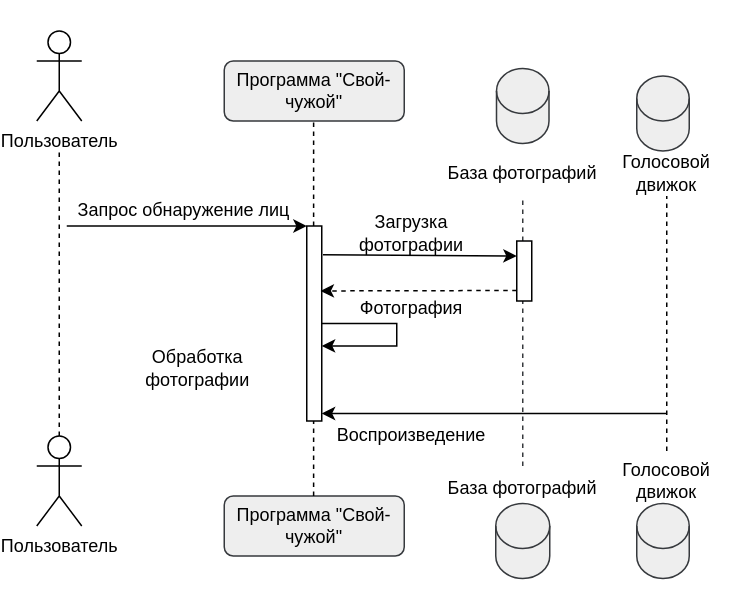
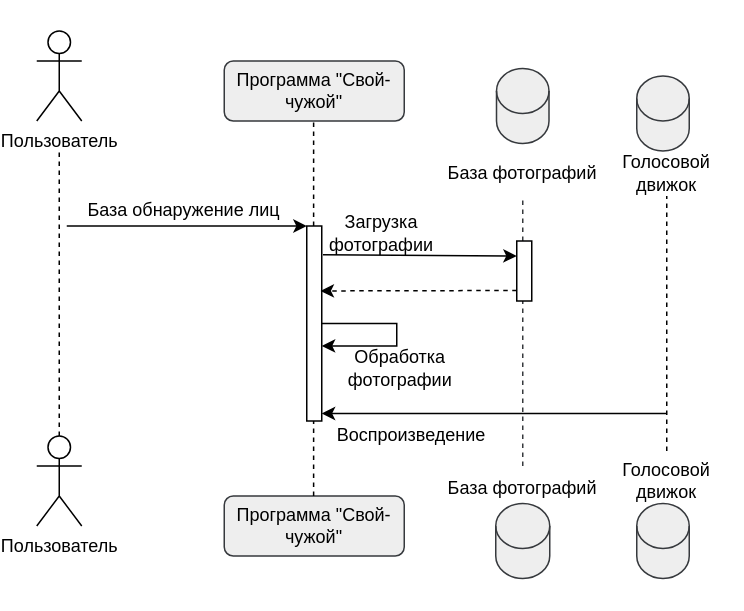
(187, 211) -> (187, 211)
(412, 233) -> (382, 233)
(412, 308) -> none
(198, 368) -> (401, 368)
